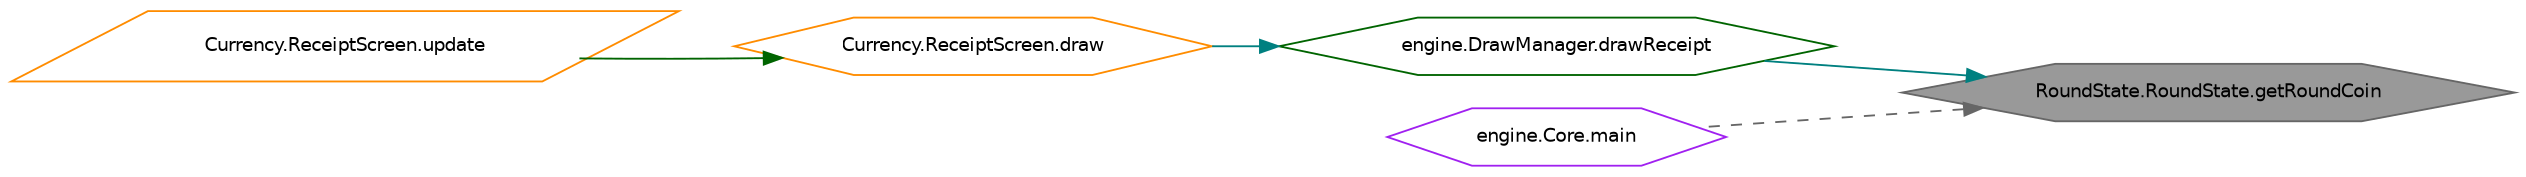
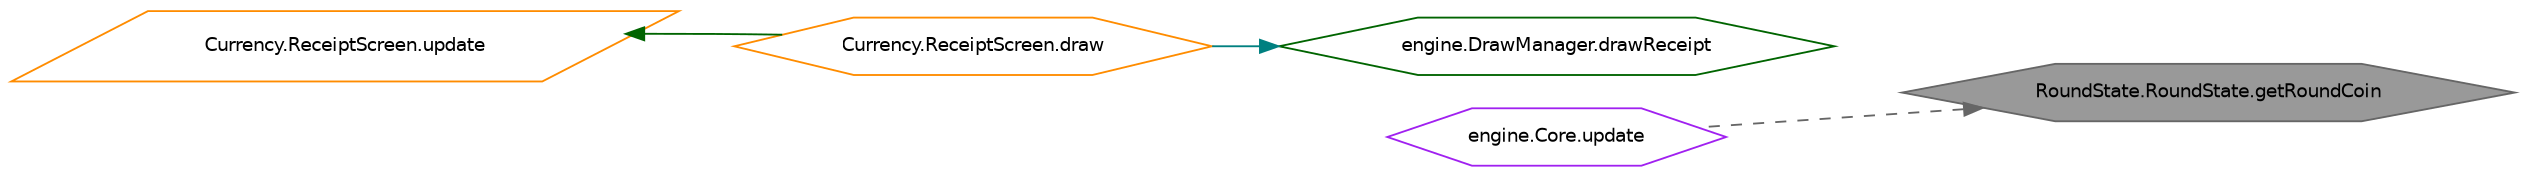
(671, 59) -> (713, 34)
(1866, 68) -> none
(1557, 137) -> (1557, 137)
